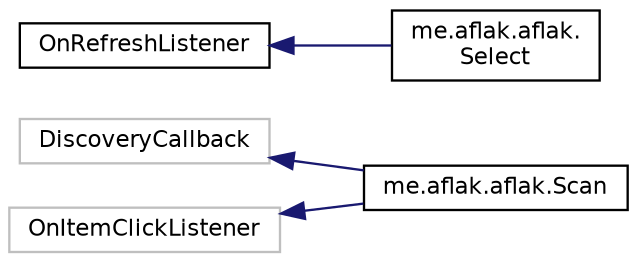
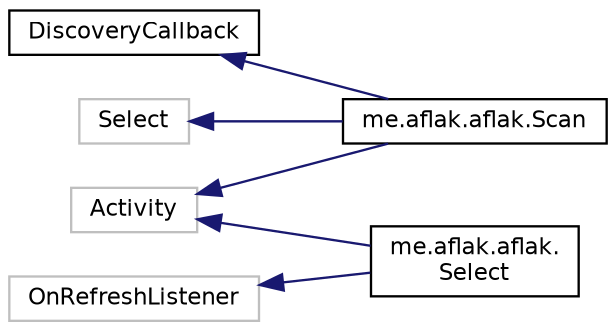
(145, 46) -> (134, 299)
(145, 141) -> (134, 33)
none -> (134, 210)
(145, 230) -> (134, 121)
